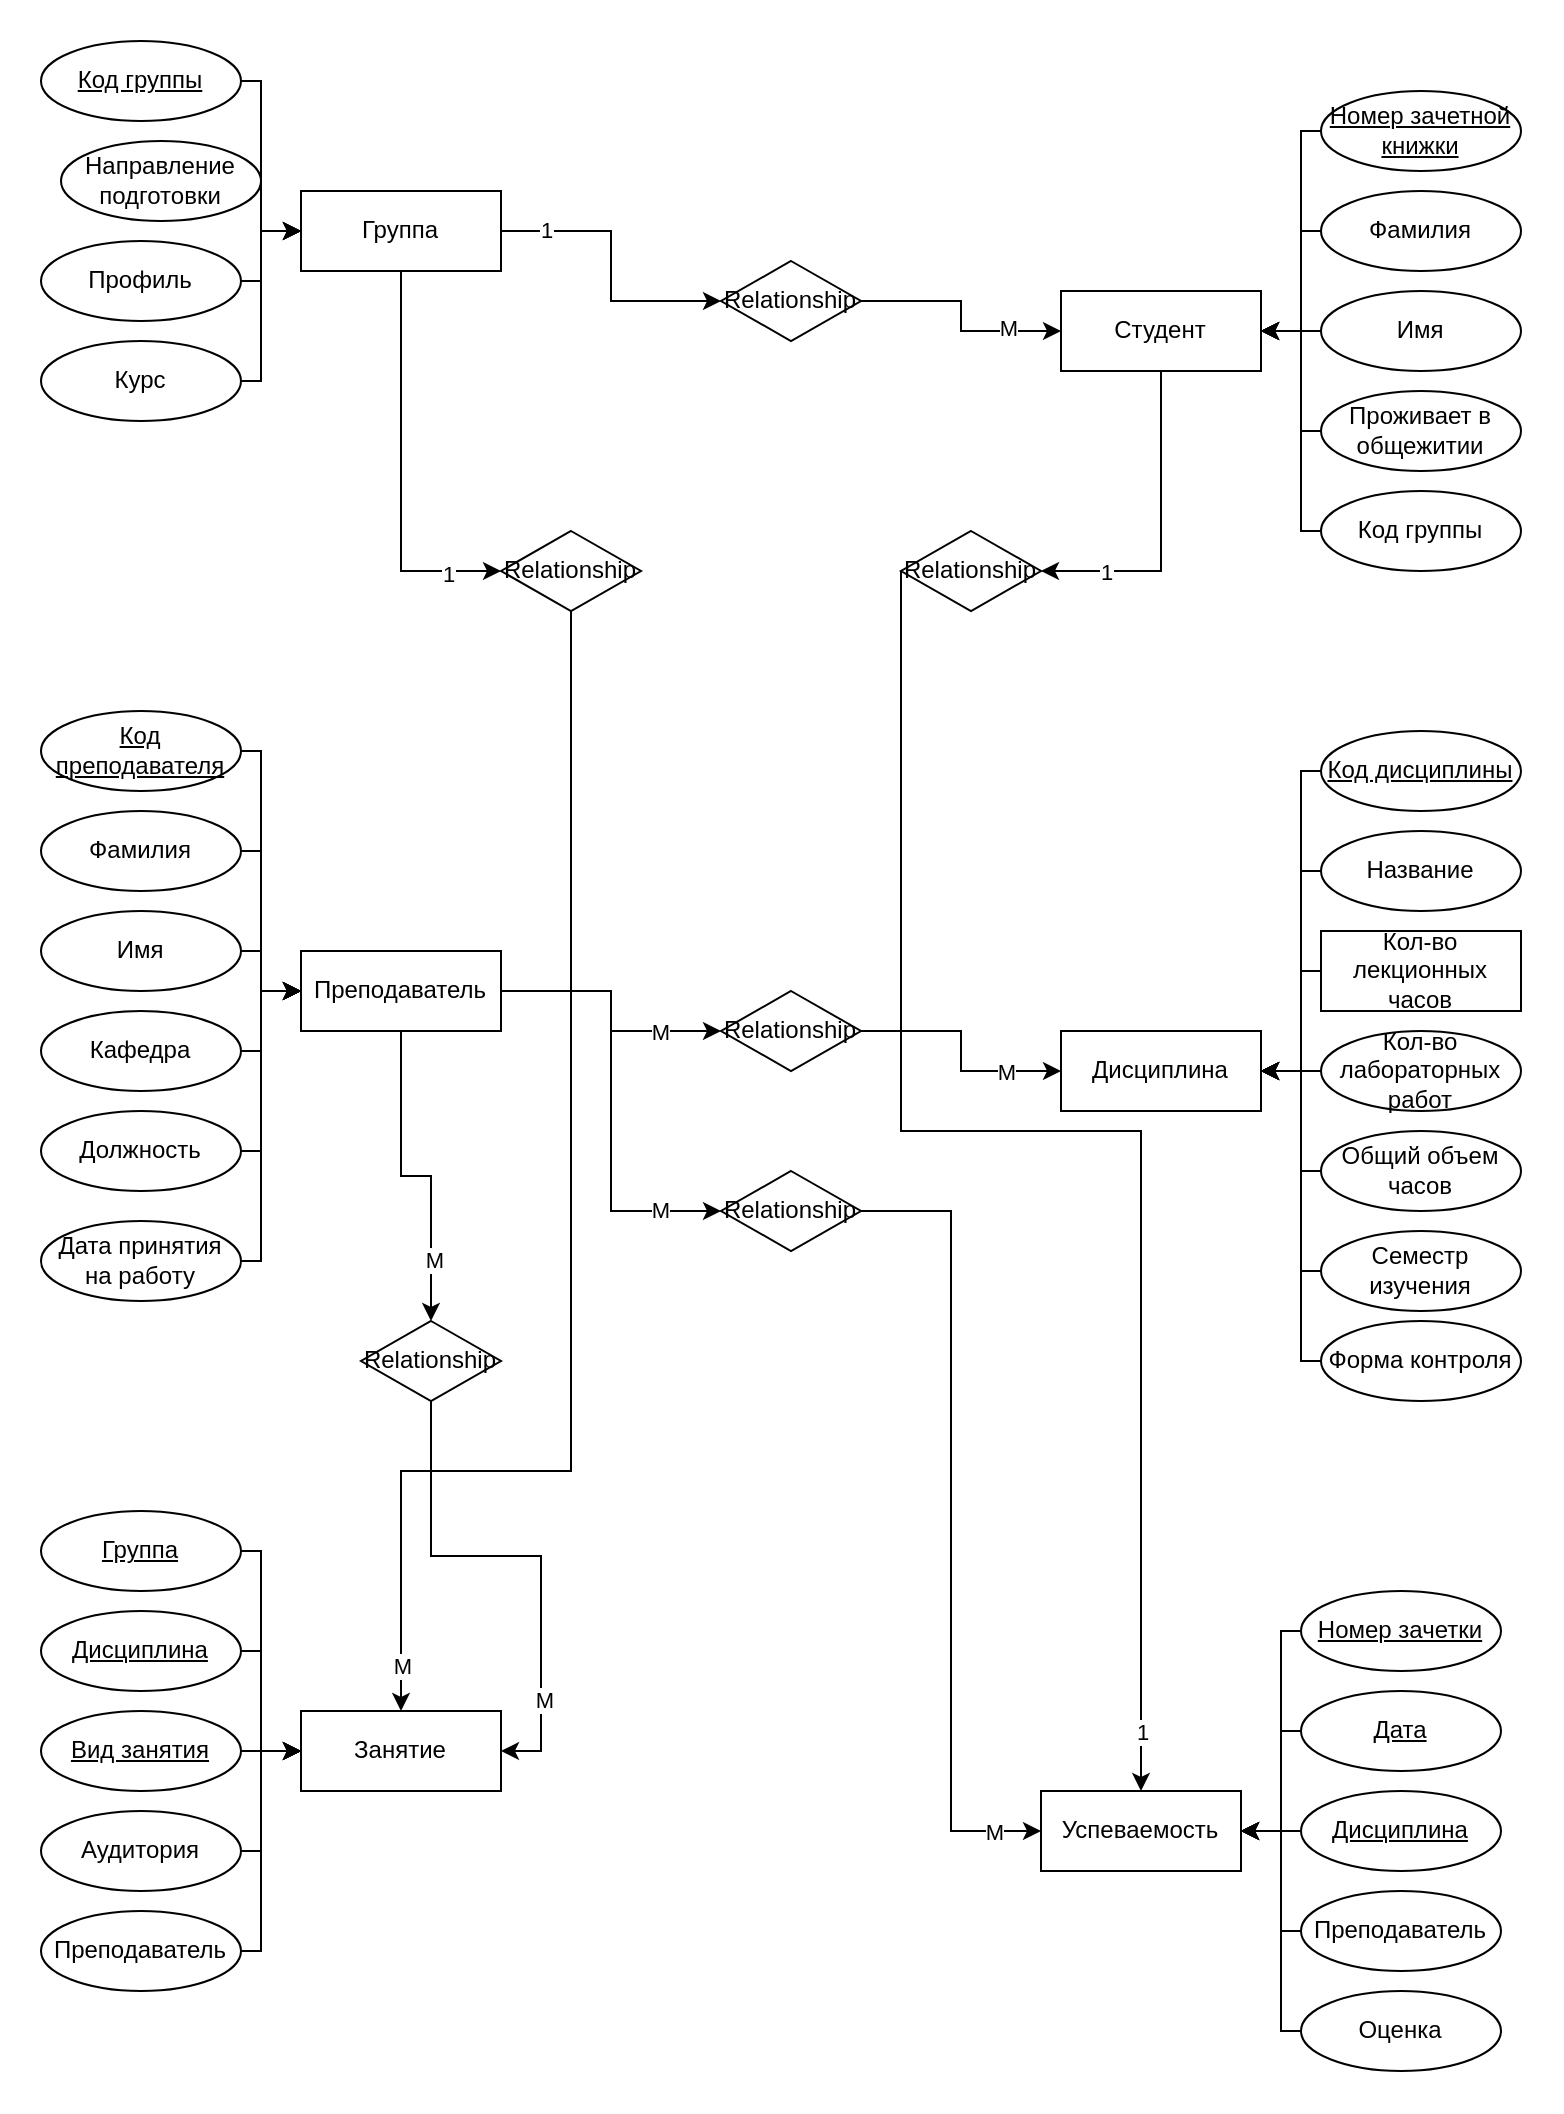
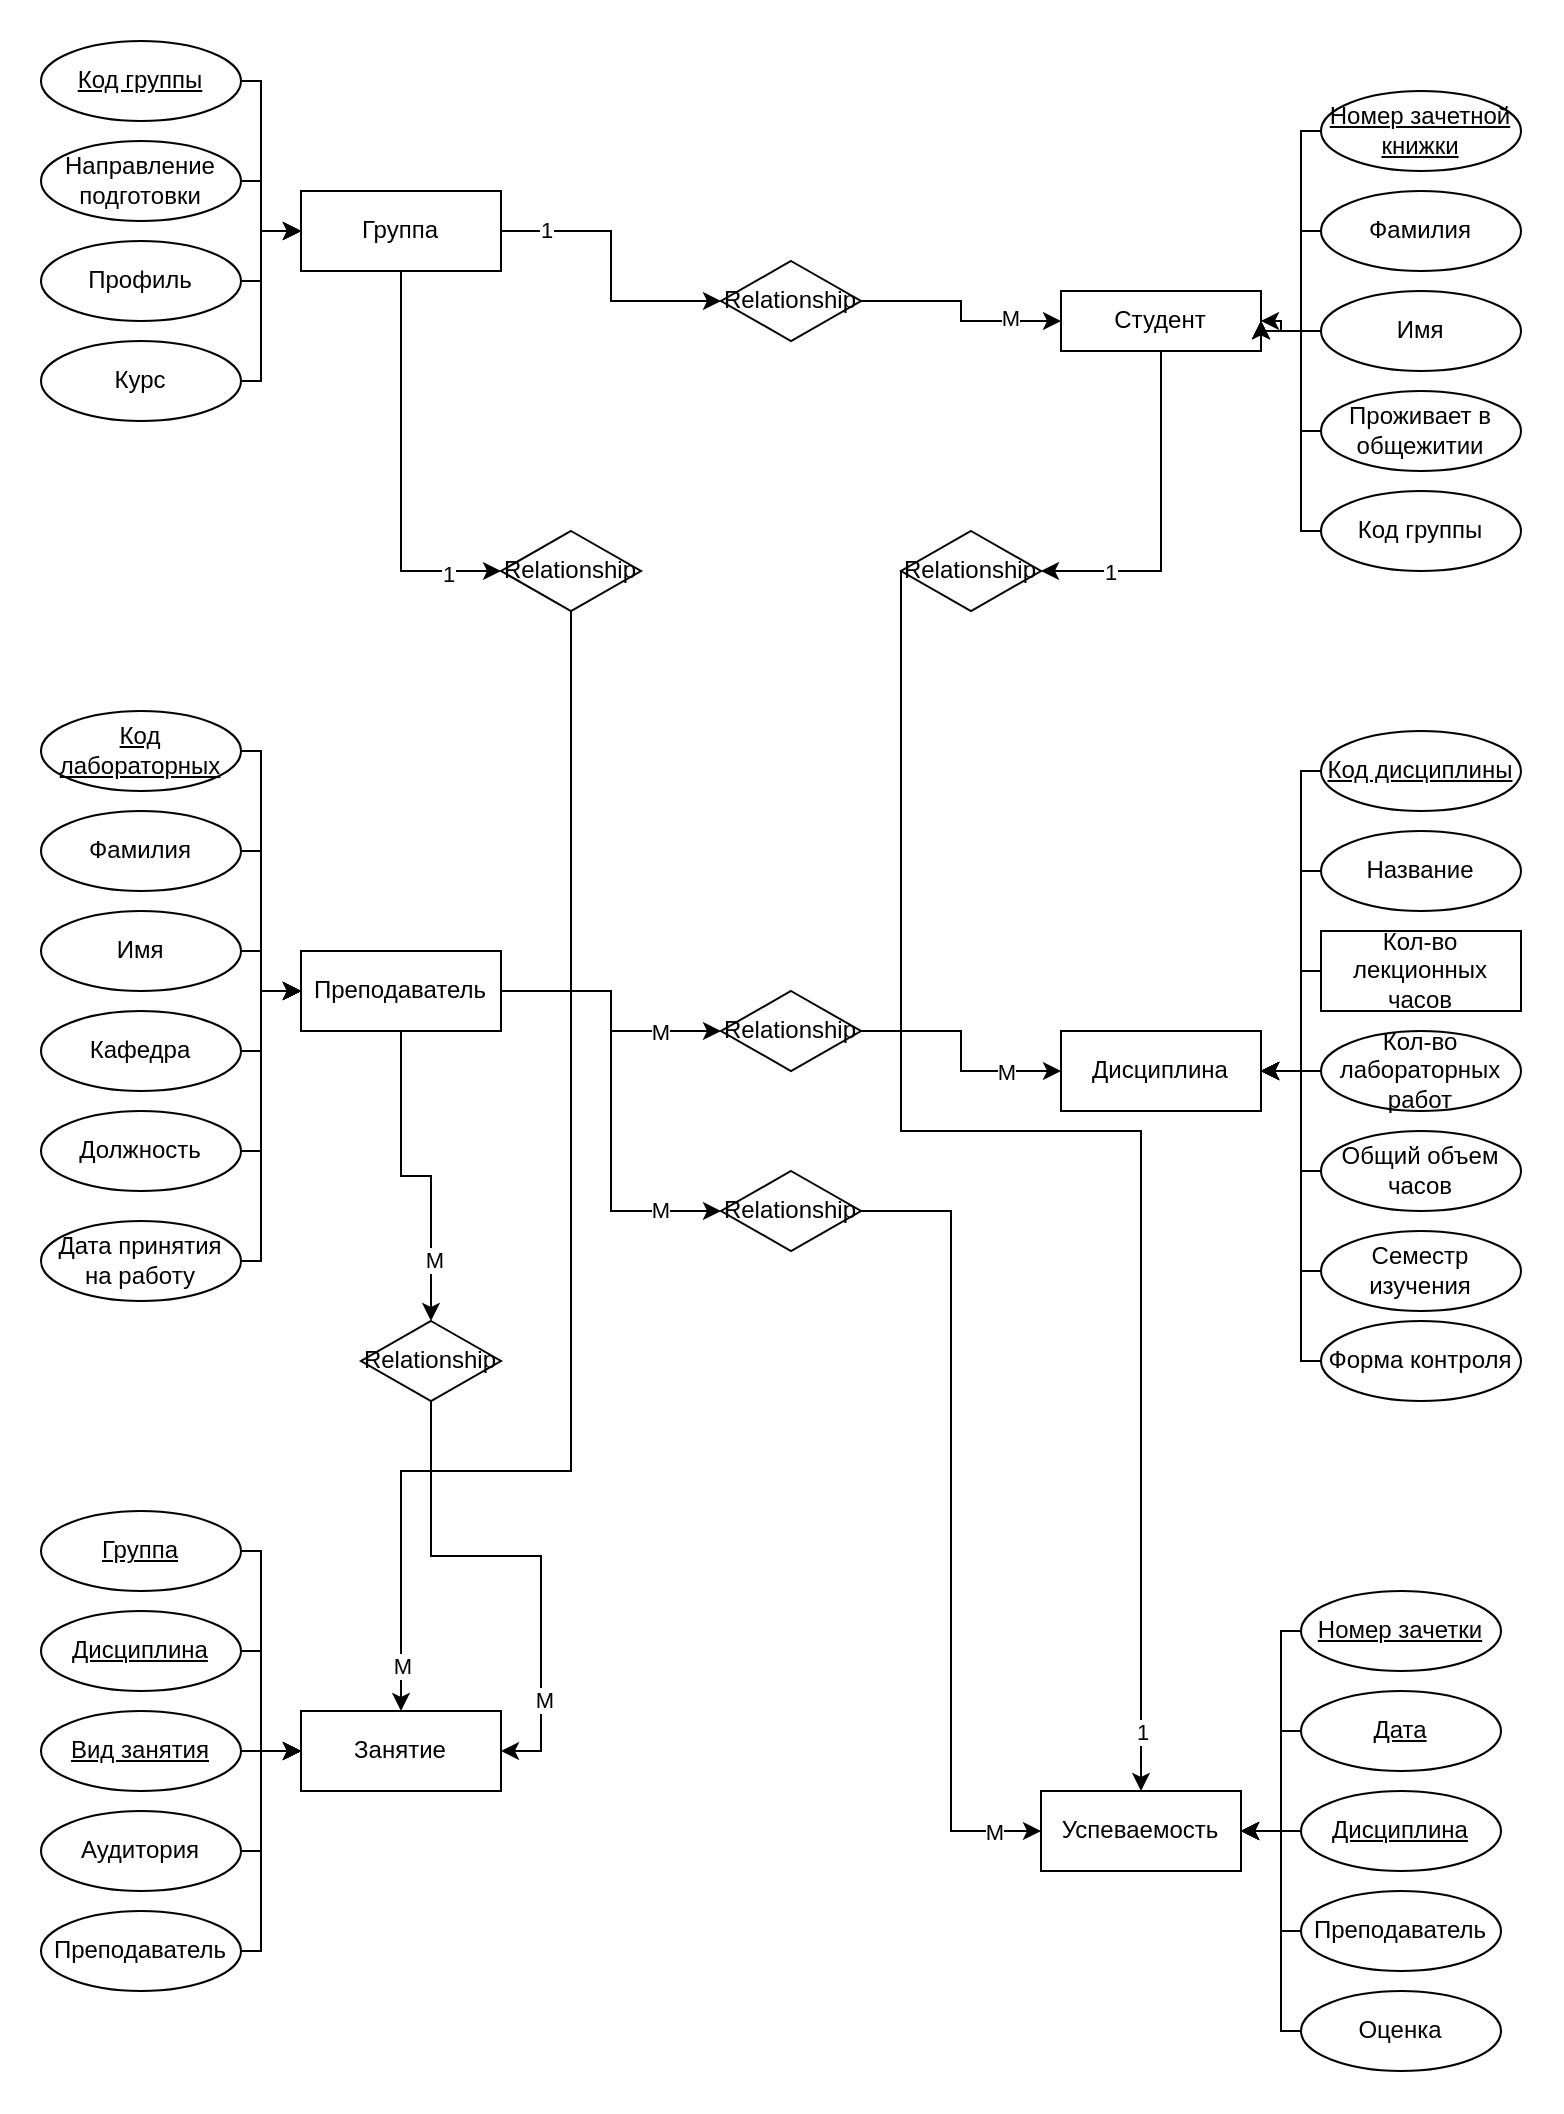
(161, 181) -> (141, 181)
(1161, 331) -> (1161, 321)
(141, 751) -> (141, 751)
